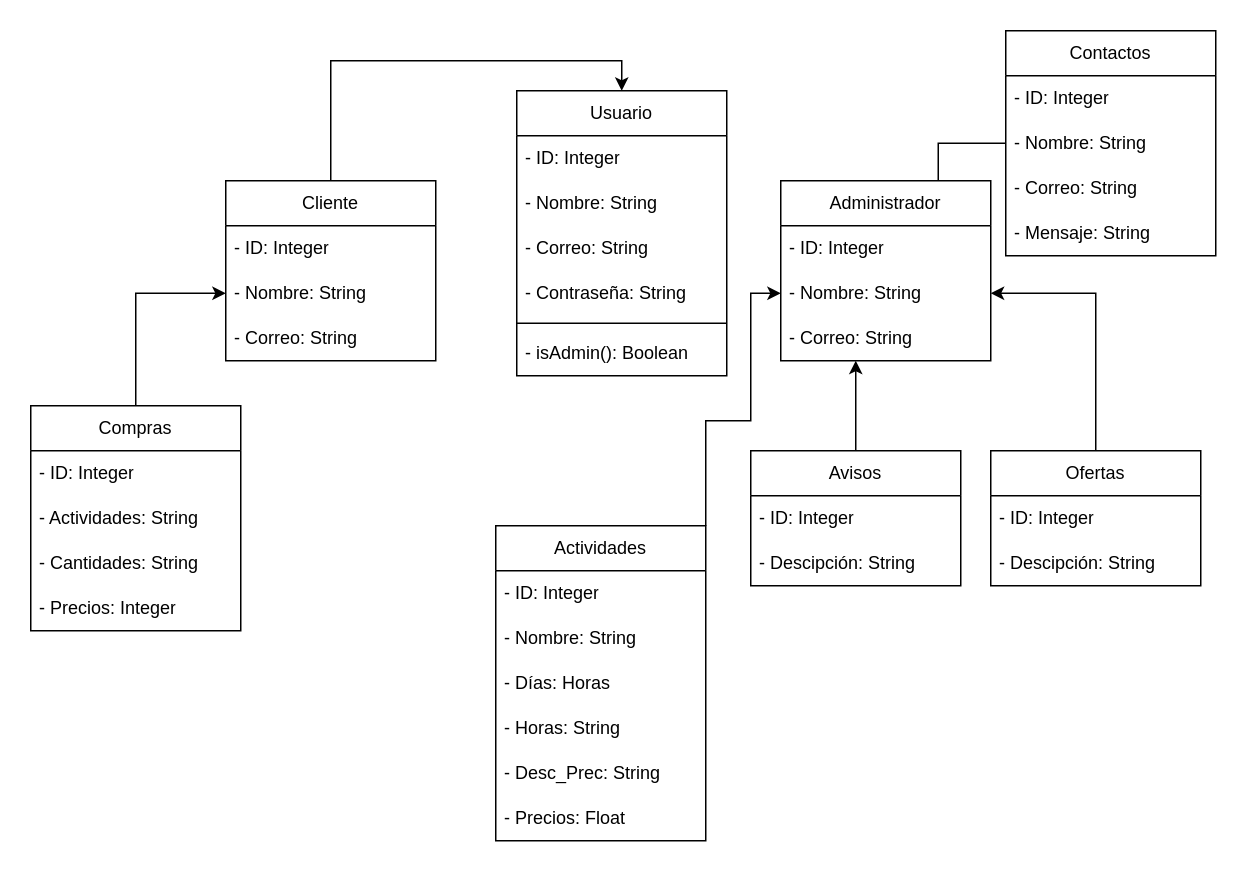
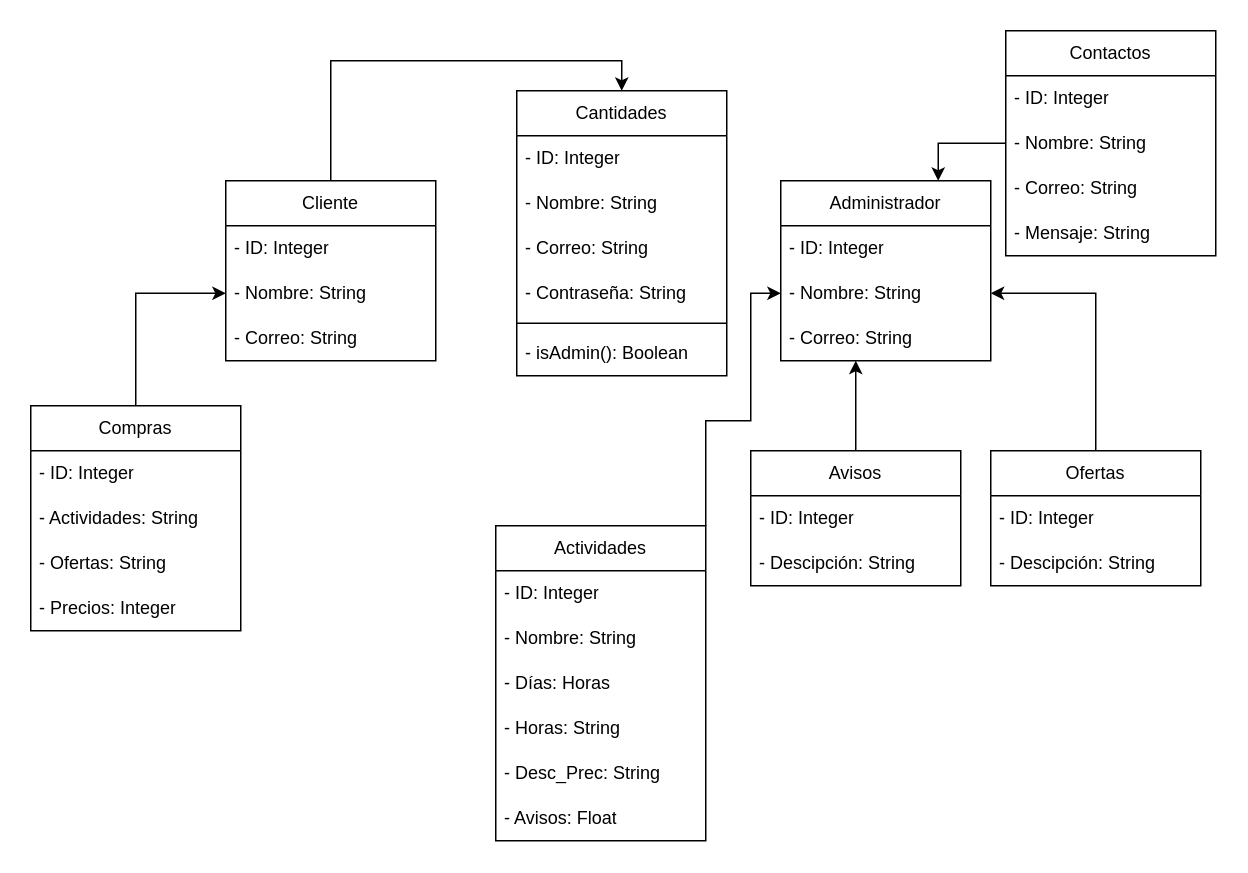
(622, 113) -> (622, 113)
(938, 173) -> (938, 169)
(129, 563) -> (116, 563)
(574, 818) -> (569, 818)
